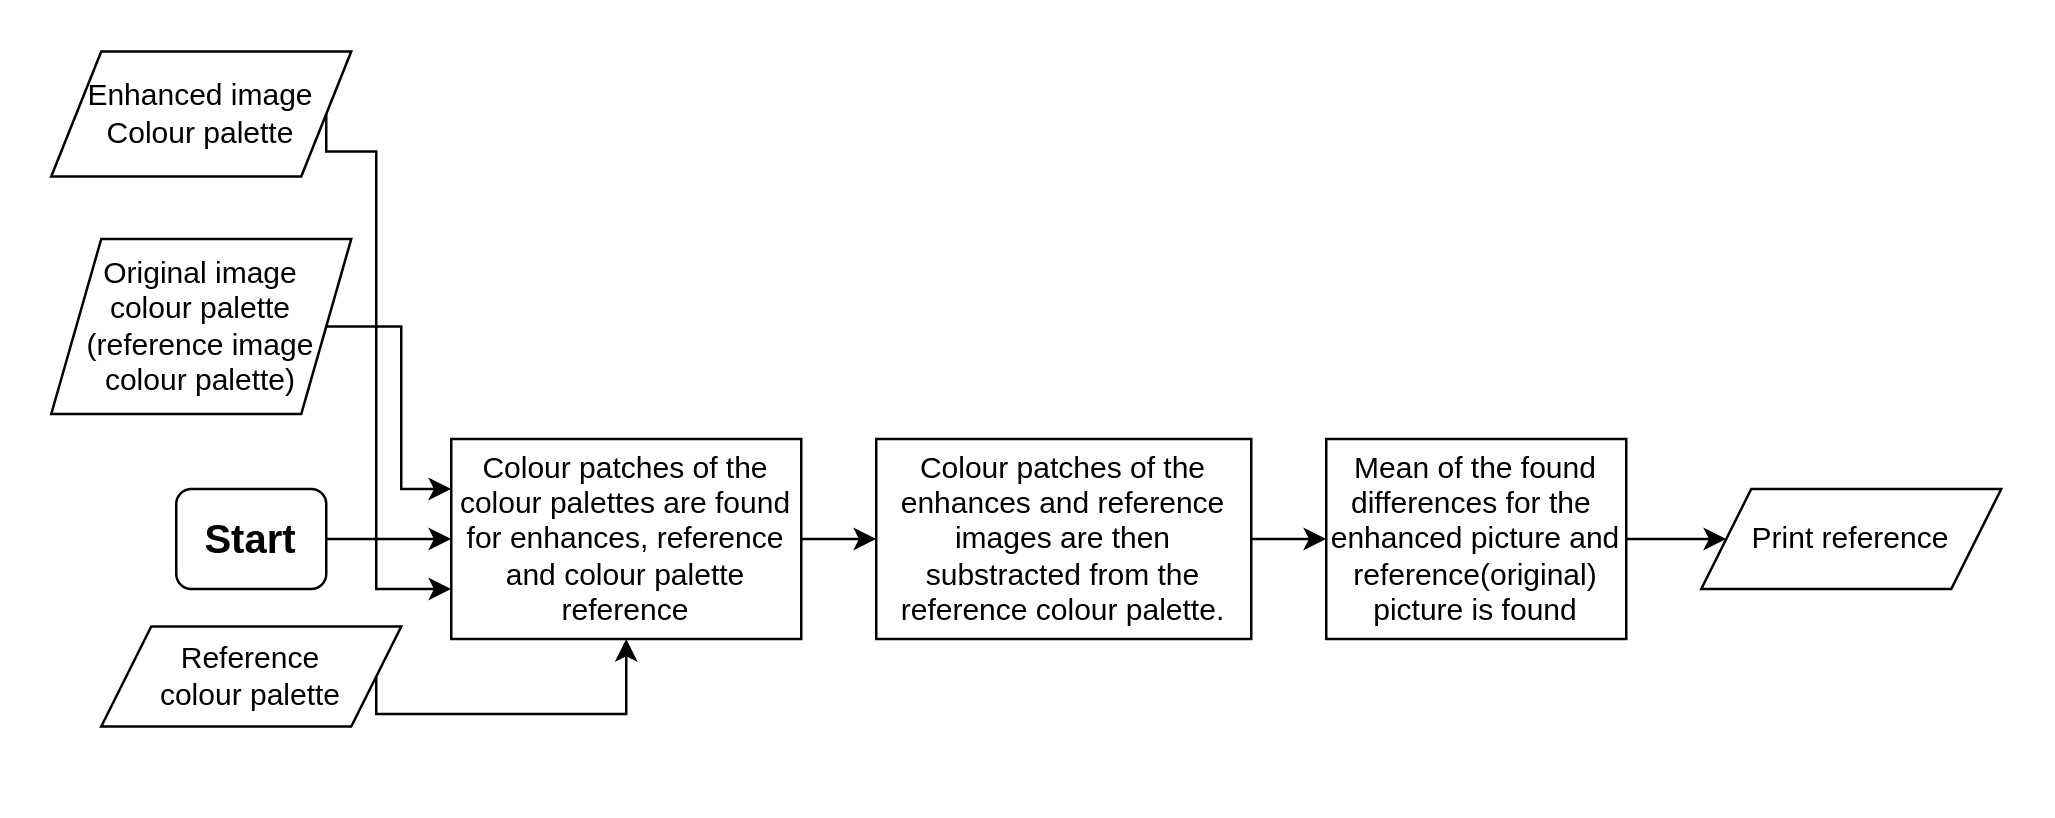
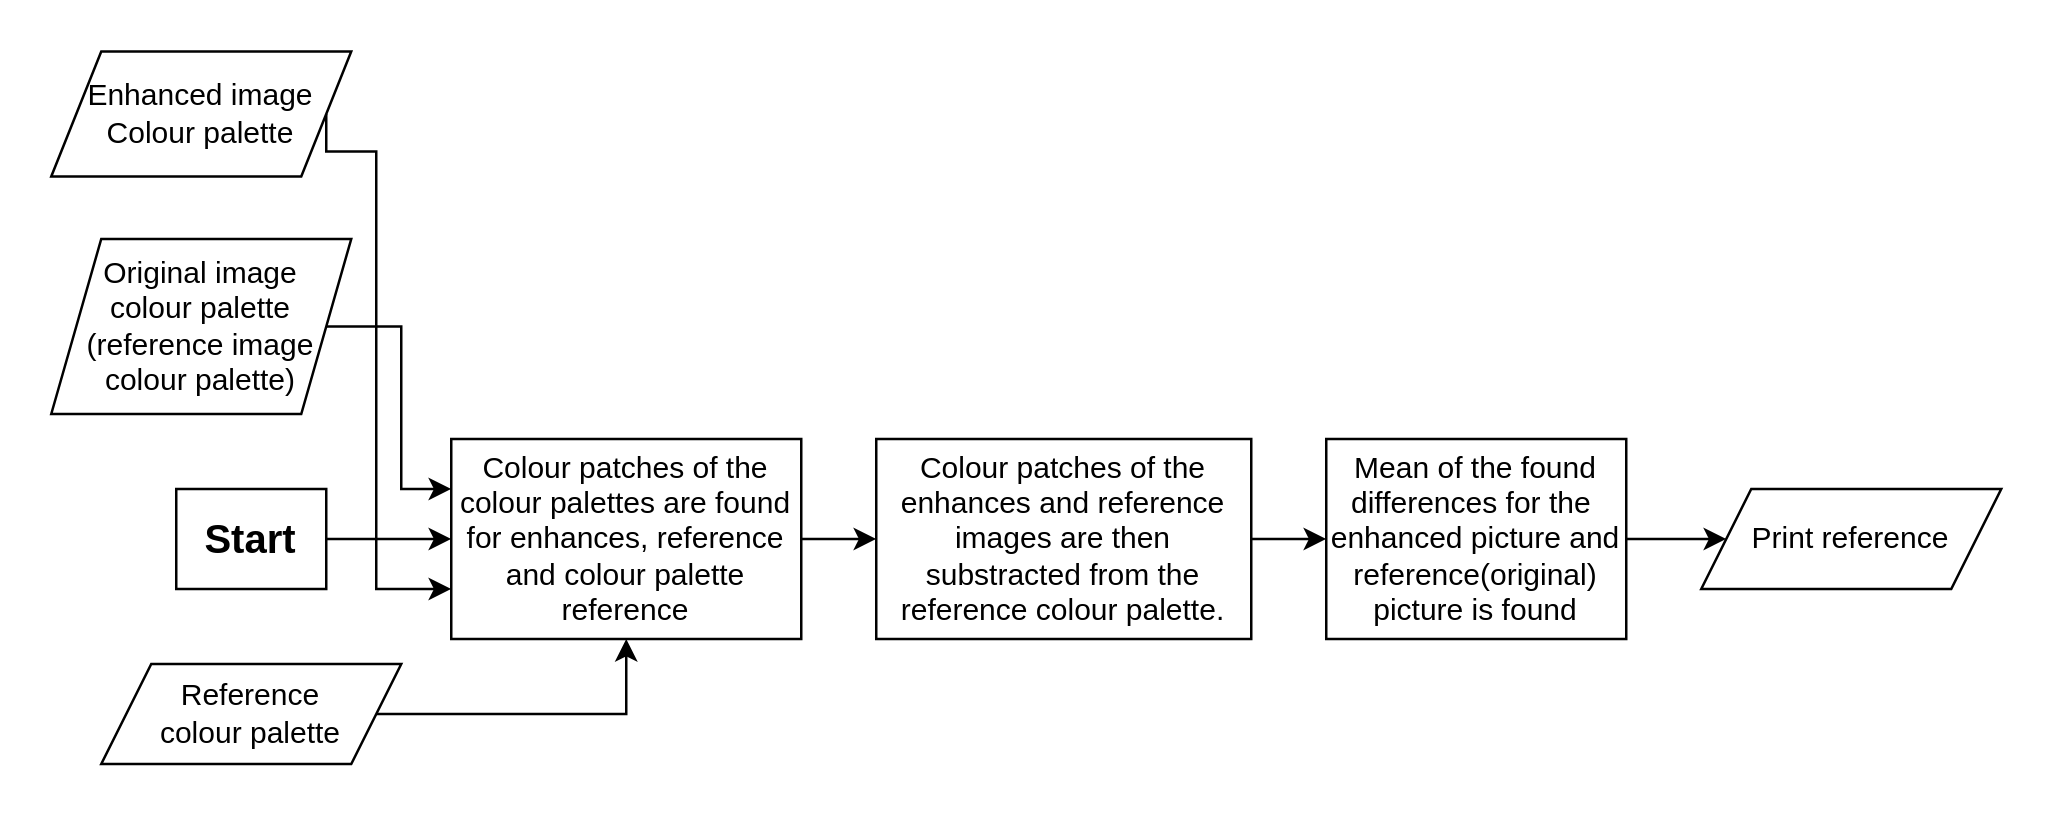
(251, 539) -> (251, 539)
(251, 676) -> (251, 714)
